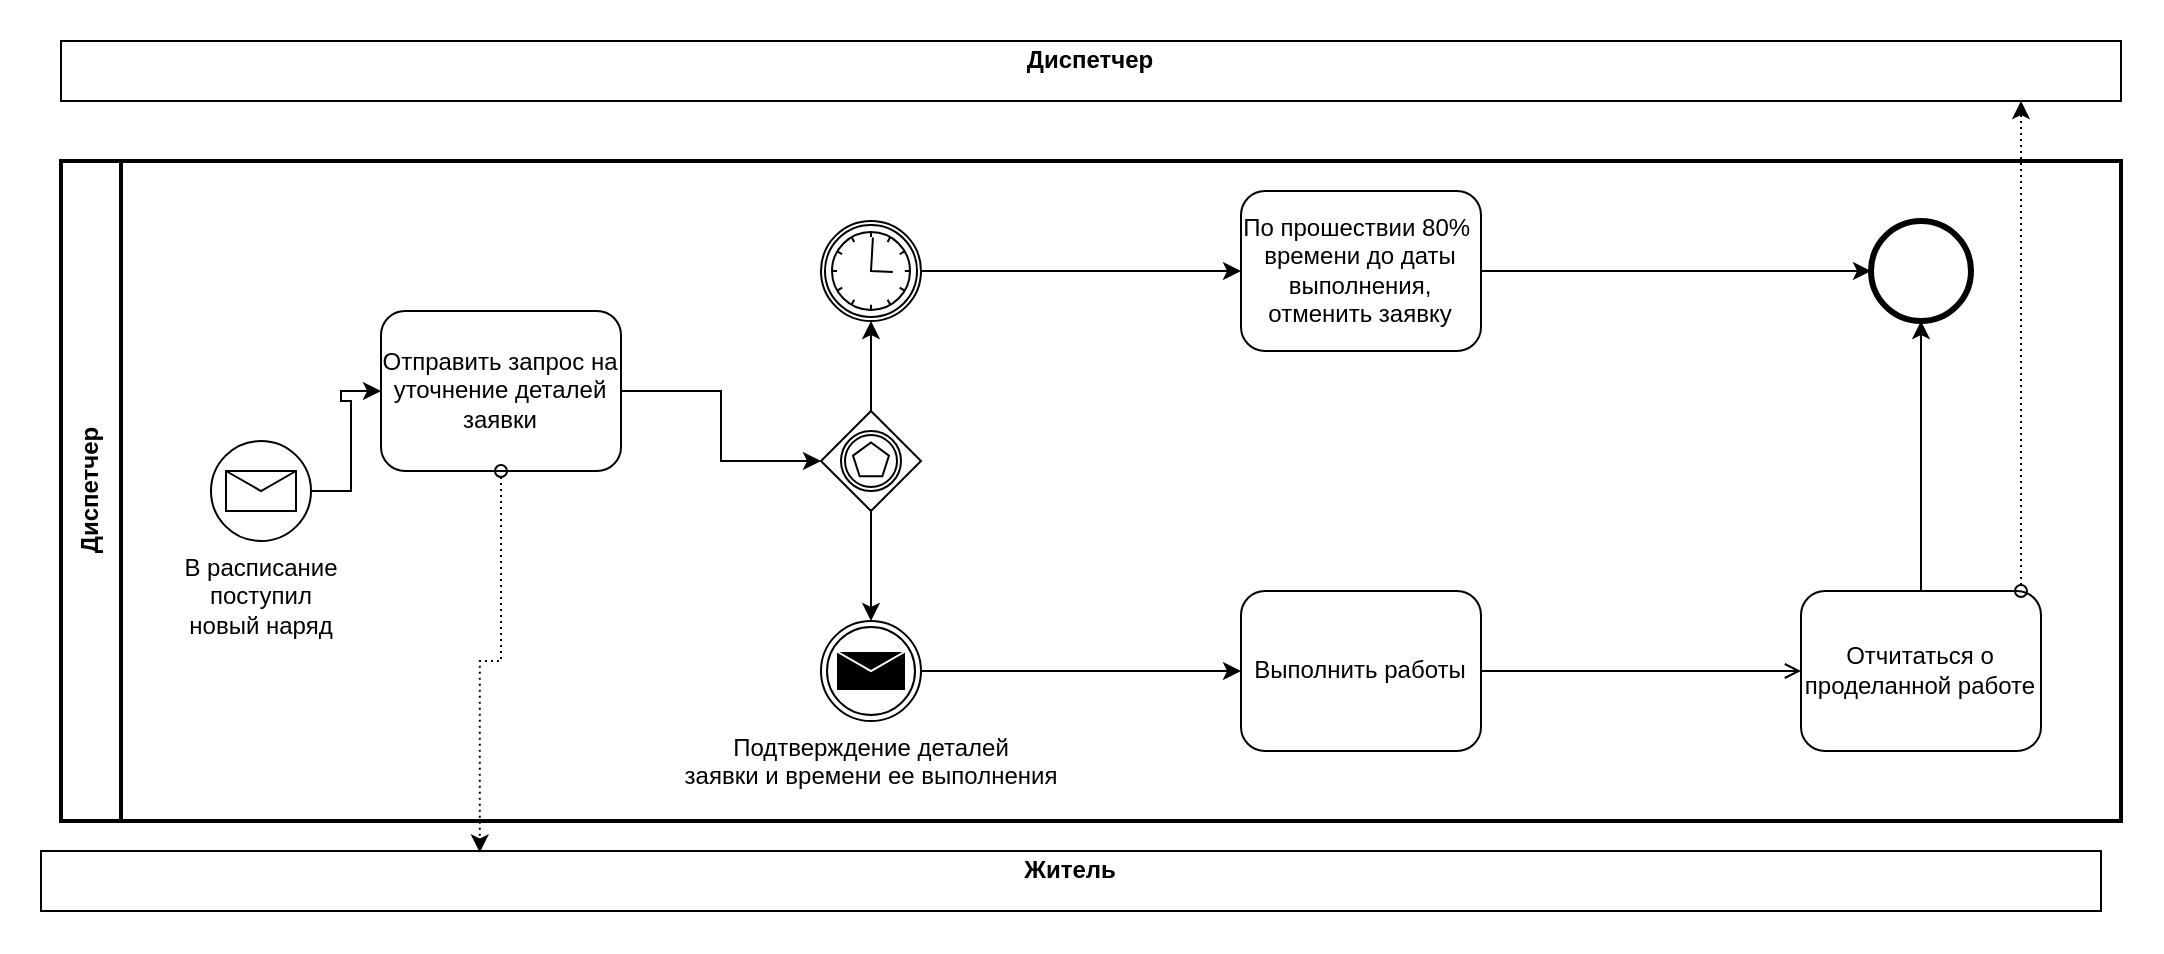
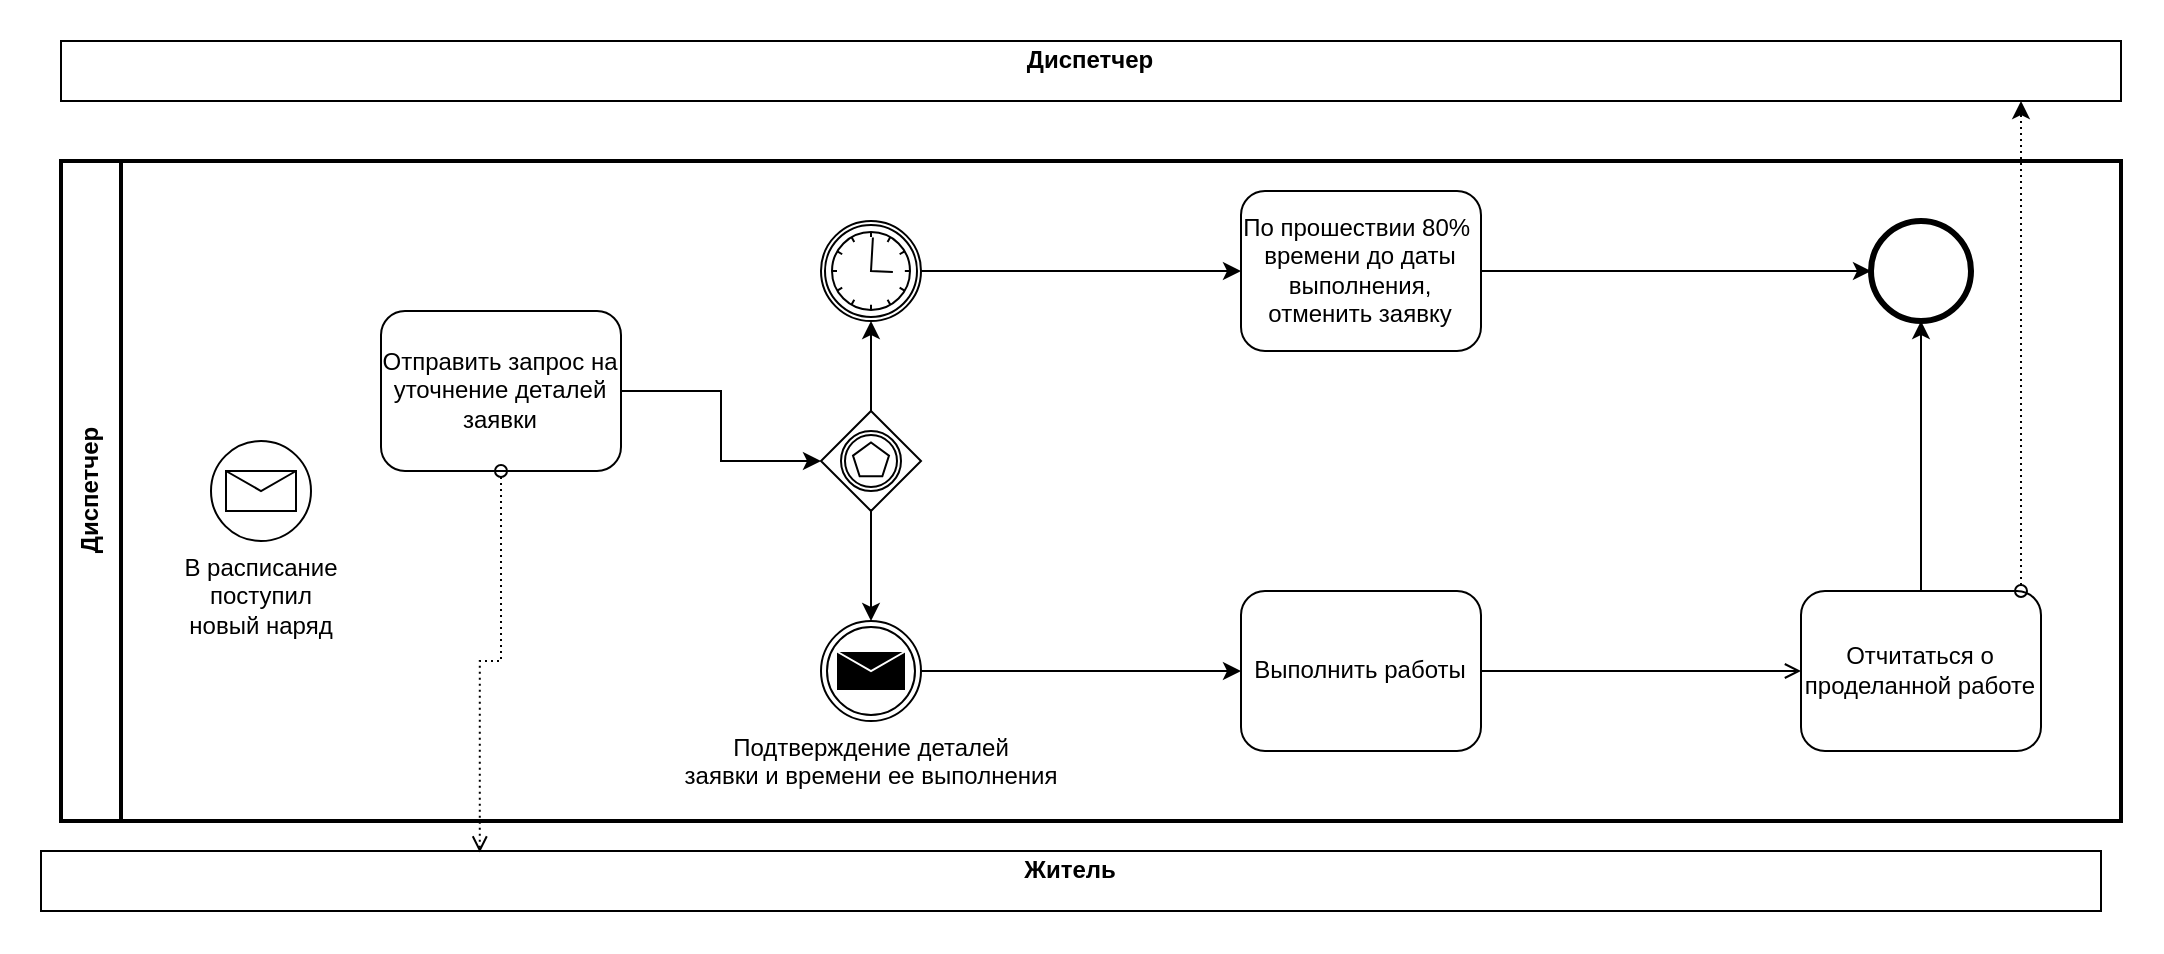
(351, 443) -> none
(480, 837) -> (480, 841)
